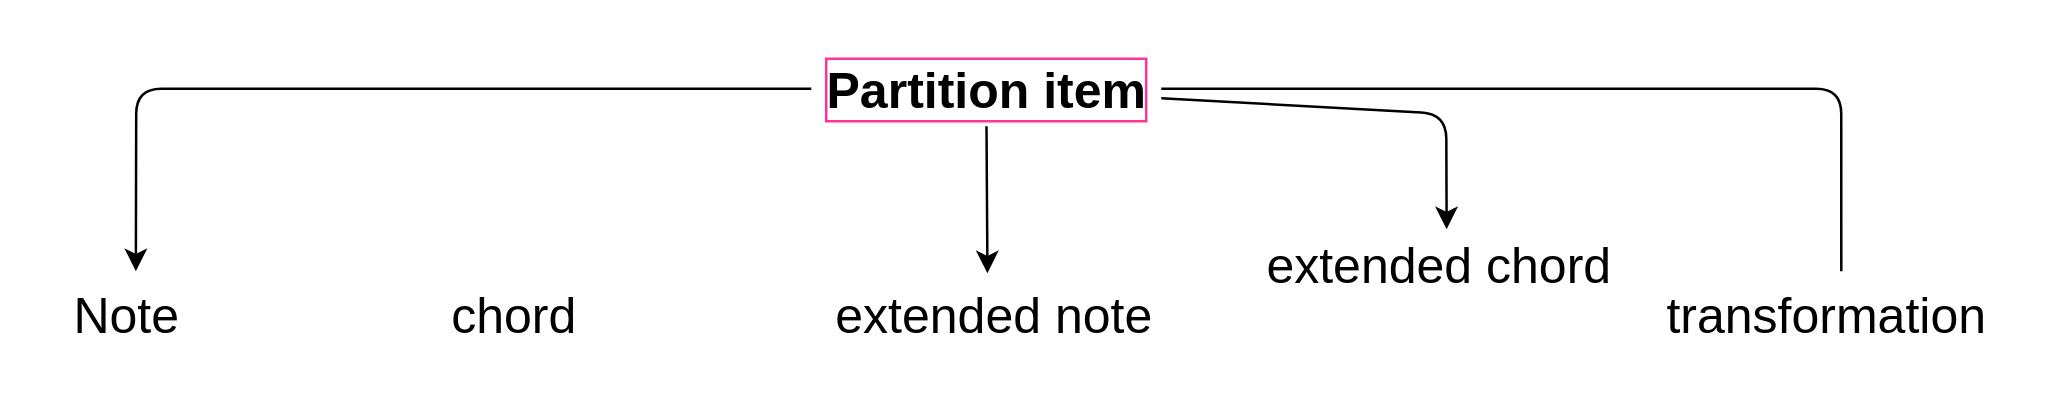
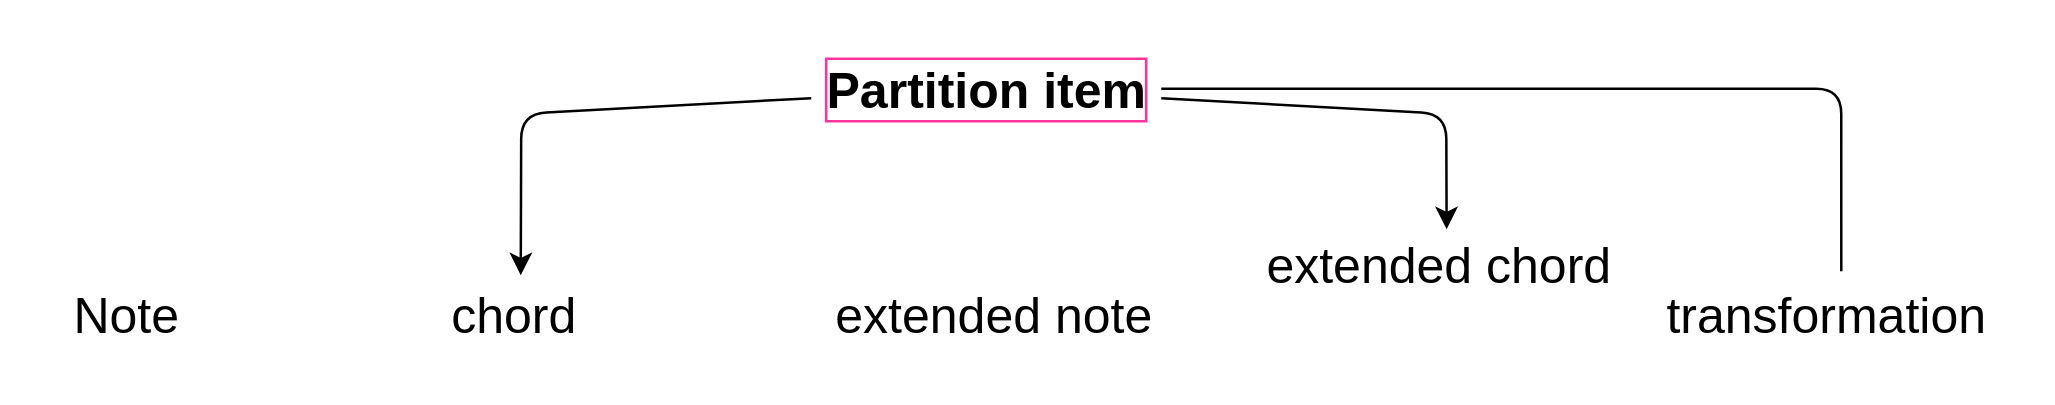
(399, 89) -> none
none -> (601, 109)
(987, 191) -> none
